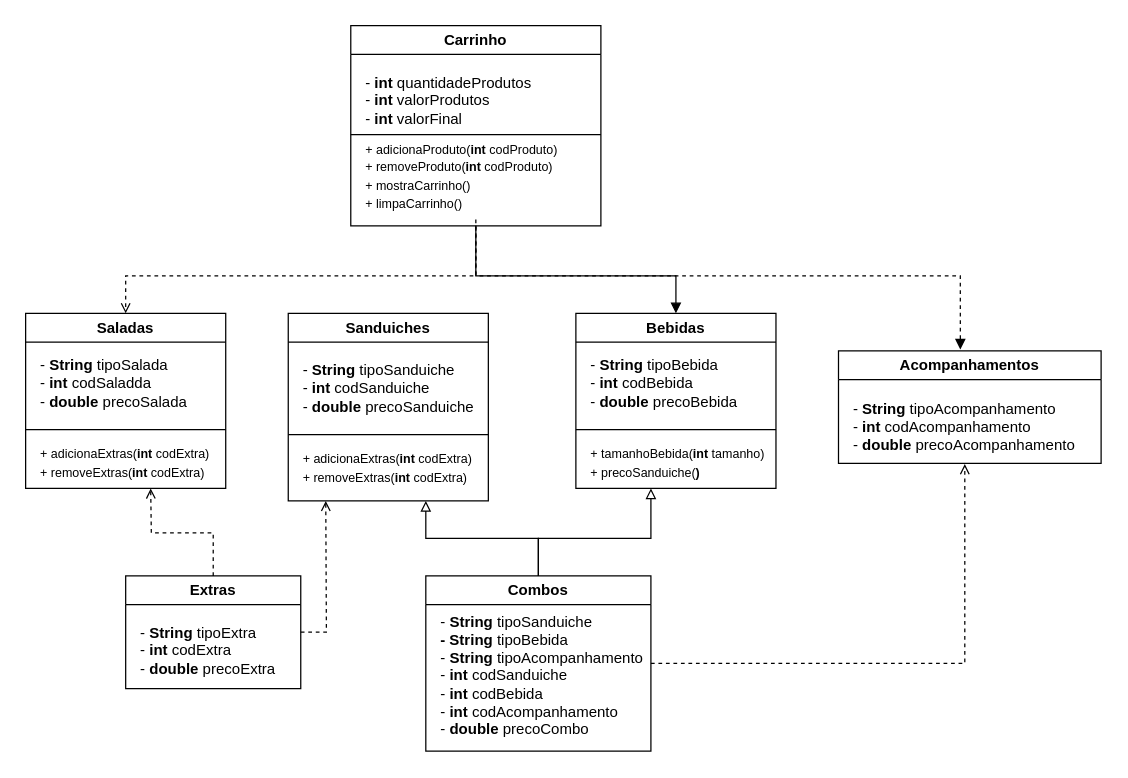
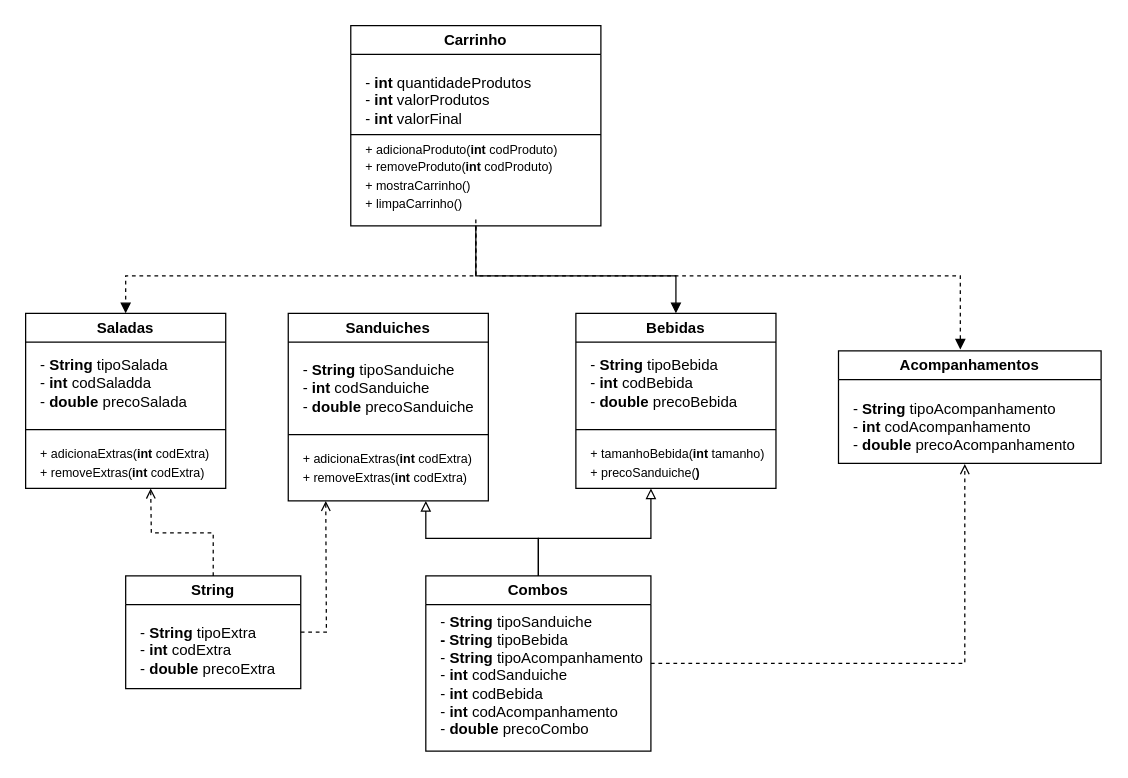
(126, 305) -> (126, 301)
(213, 591) -> (213, 591)
